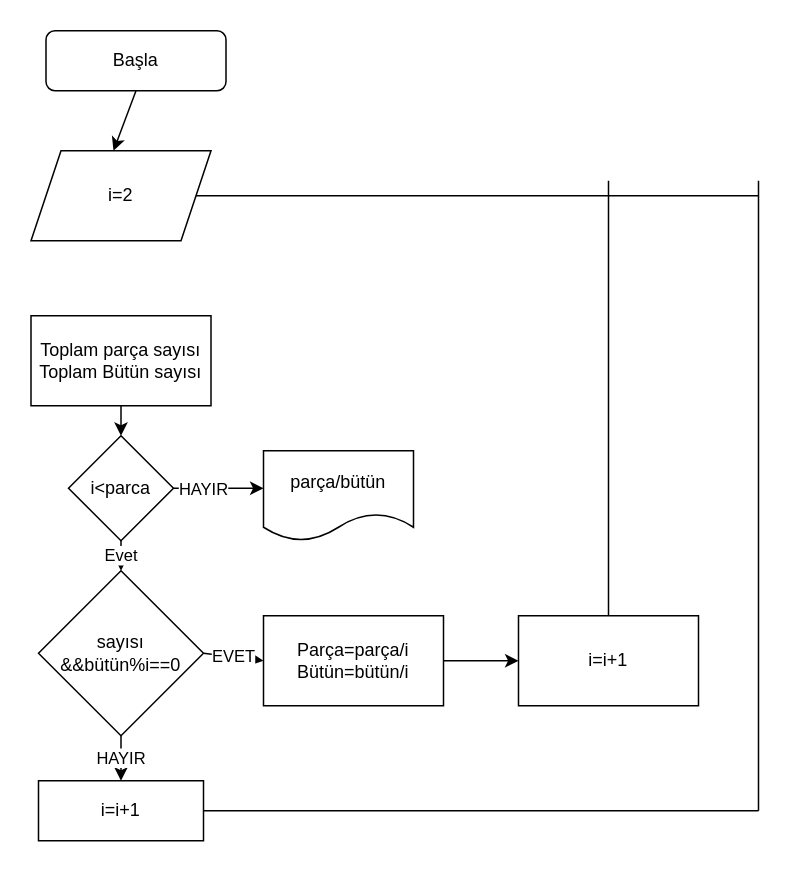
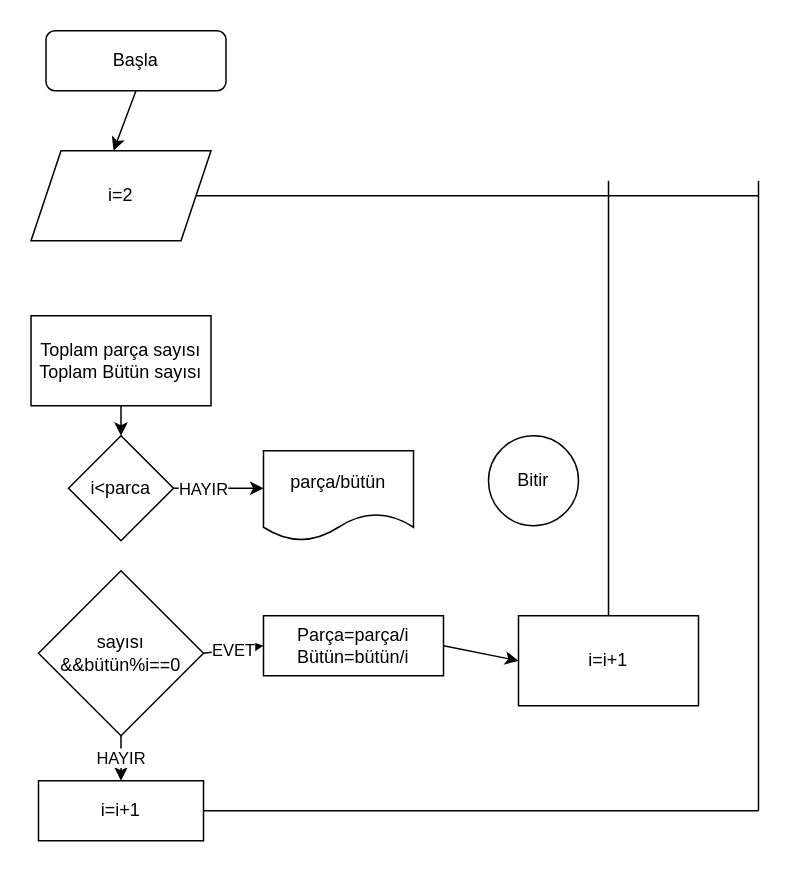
none -> (533, 481)
(121, 551) -> none
(353, 661) -> (353, 646)
